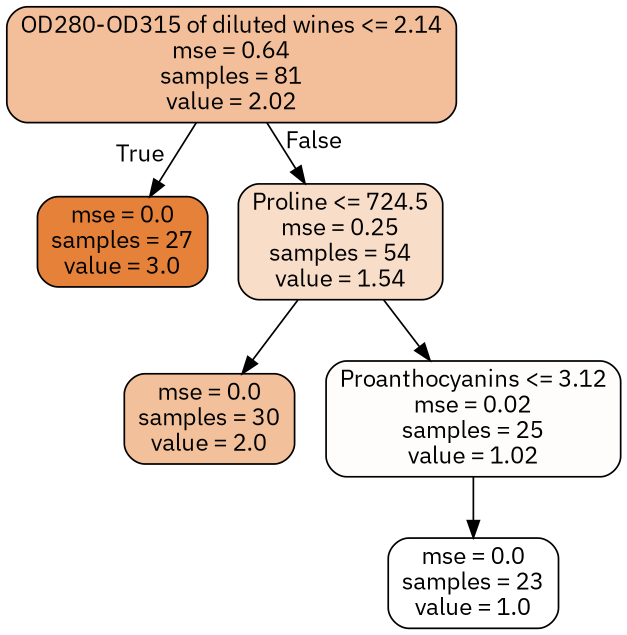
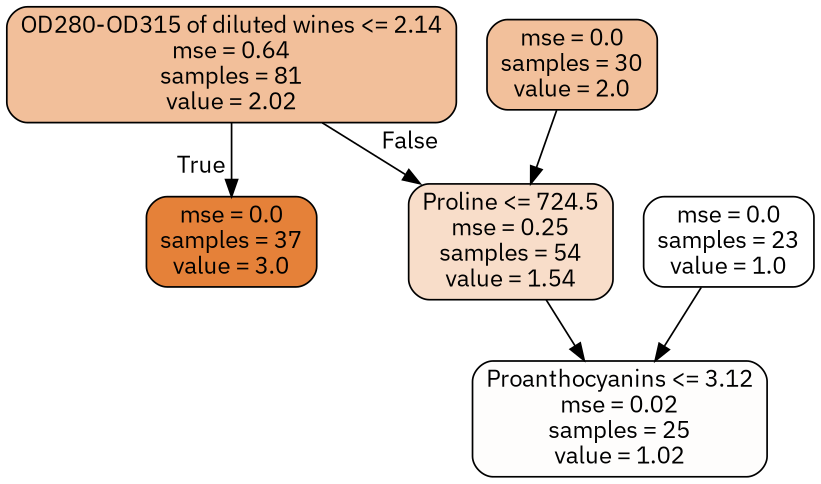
(123, 242) -> (232, 242)
(275, 330) -> (547, 139)
(473, 499) -> (683, 317)
